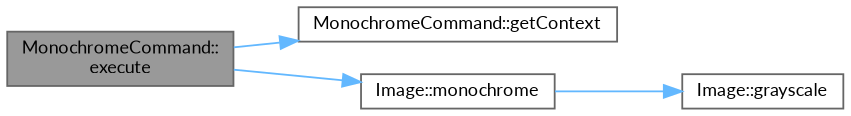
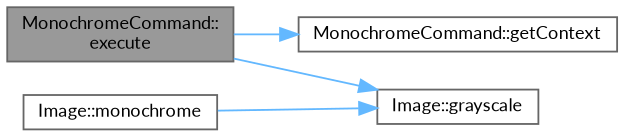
(288, 75) -> (296, 72)
